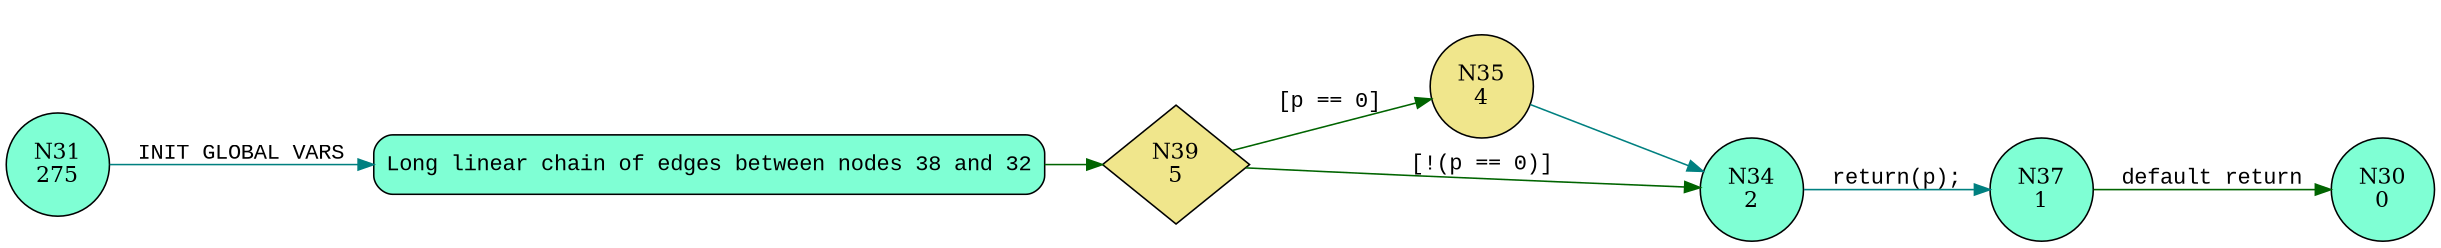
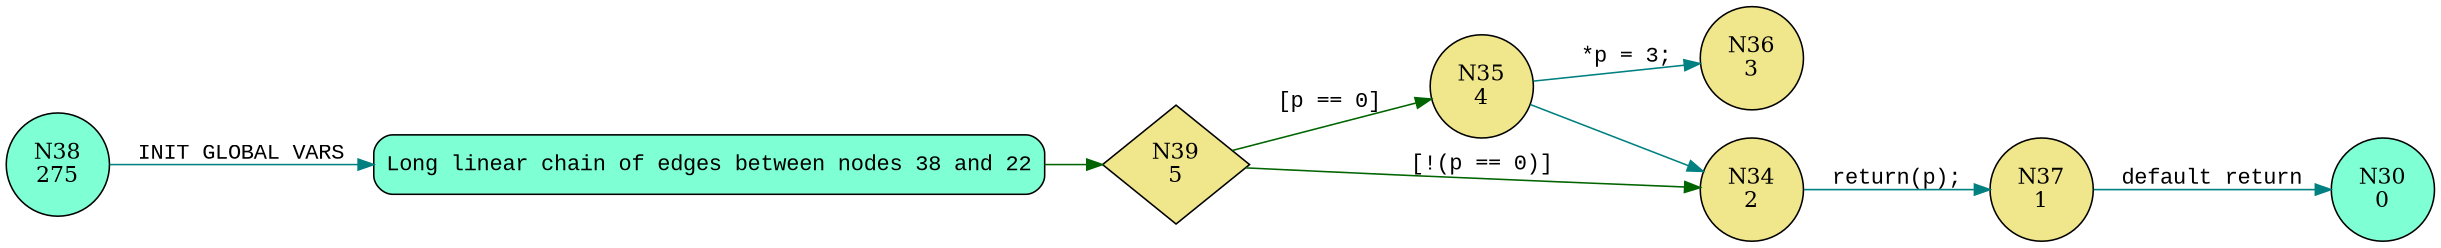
none -> (1752, 58)
(58, 165) -> (58, 165)
(709, 165) -> (709, 165)
(1752, 190) -> (1752, 190)
(2042, 190) -> (2042, 190)
(2204, 190) -> (2204, 190)
